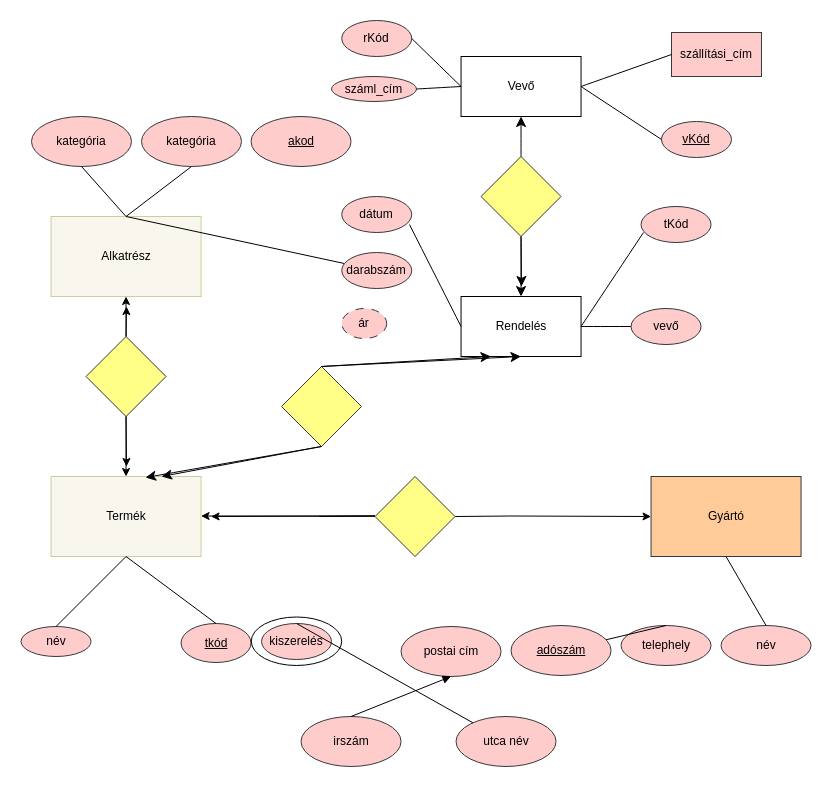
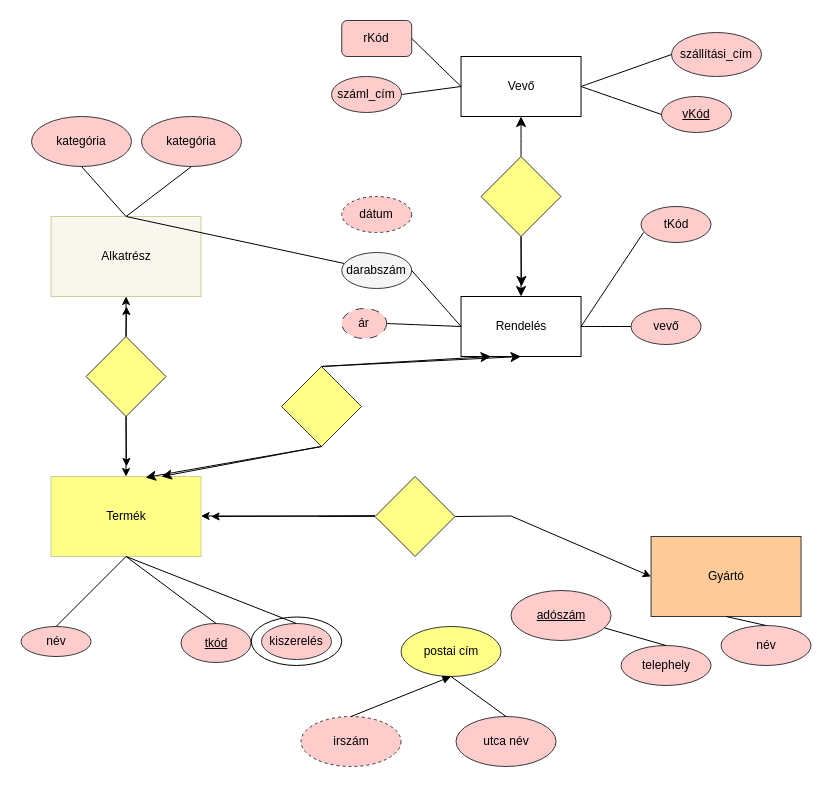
(377, 39) -> (377, 39)
(717, 55) -> (717, 55)
(374, 89) -> (367, 95)
(697, 140) -> (697, 115)
(301, 142) -> none
(377, 215) -> (377, 215)
(377, 271) -> (377, 271)
(434, 272) -> none
none -> (434, 295)
none -> (423, 325)
(126, 517) -> (126, 517)
(726, 517) -> (726, 577)
(666, 646) -> (666, 666)
(561, 651) -> (561, 616)
(451, 652) -> (451, 652)
(385, 673) -> (215, 591)
none -> (479, 697)
(351, 742) -> (351, 742)
